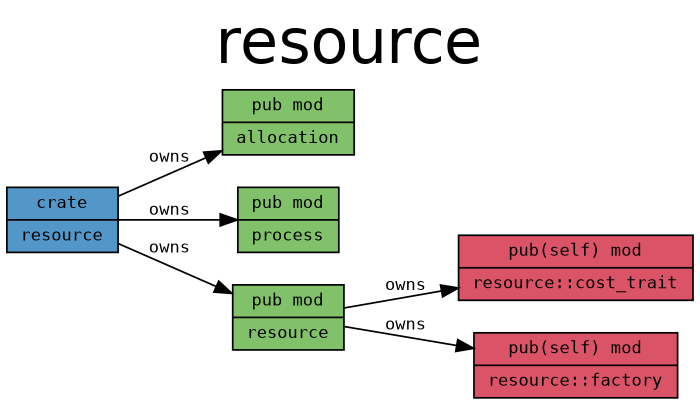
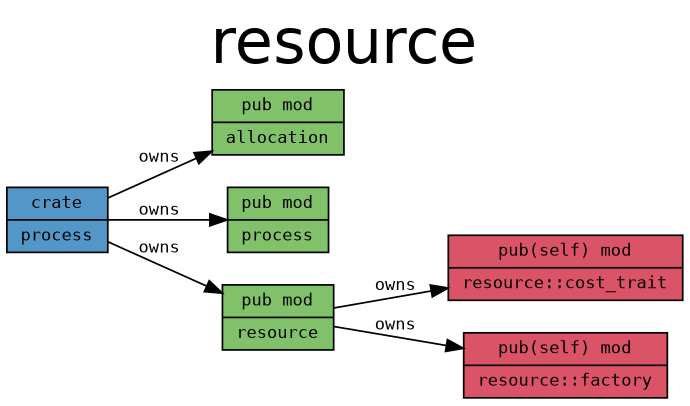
(62, 235) -> (57, 235)
